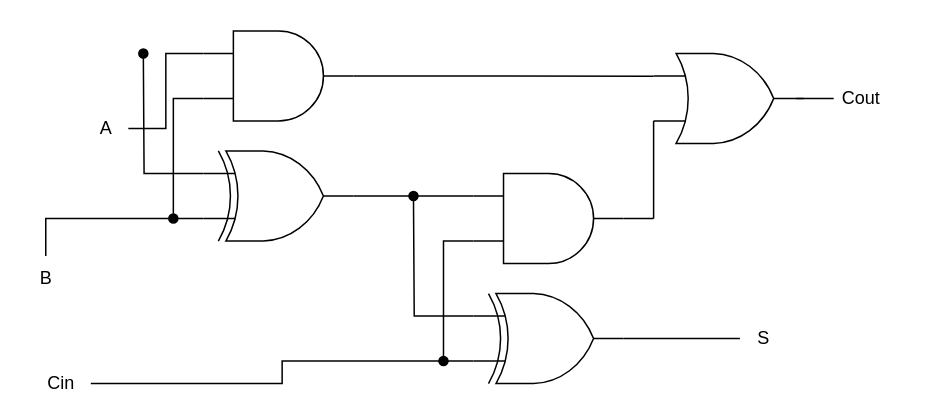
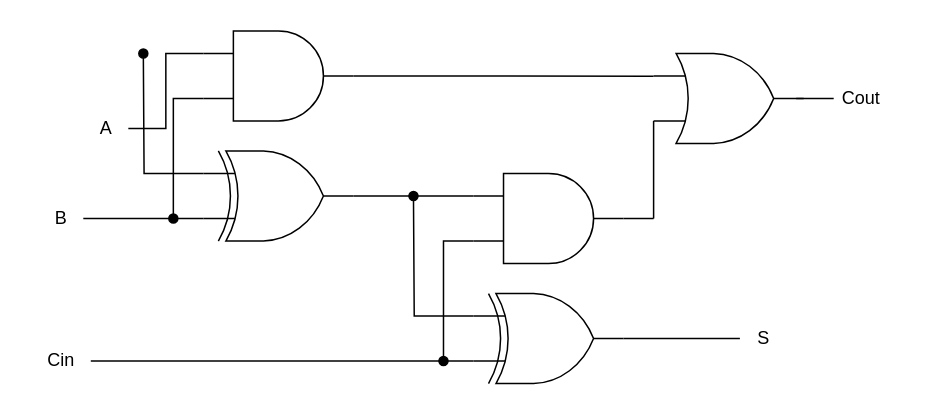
(46, 278) -> (61, 218)
(61, 383) -> (61, 361)
